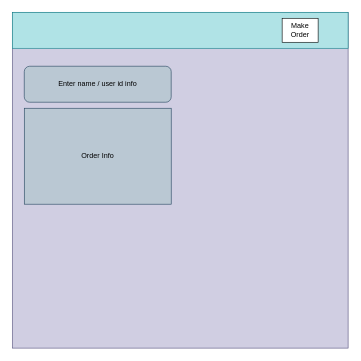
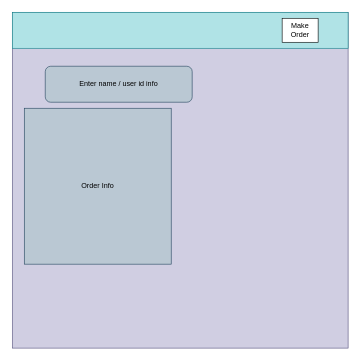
(98, 84) -> (119, 84)
(98, 156) -> (98, 186)
